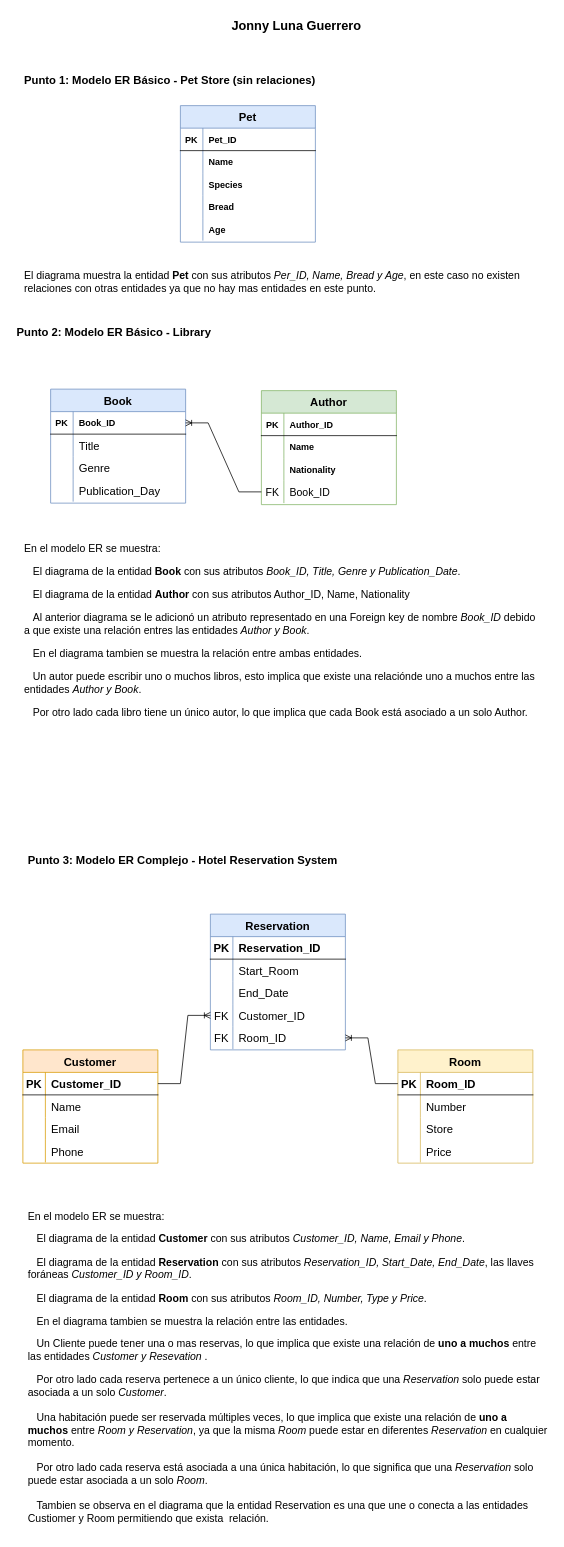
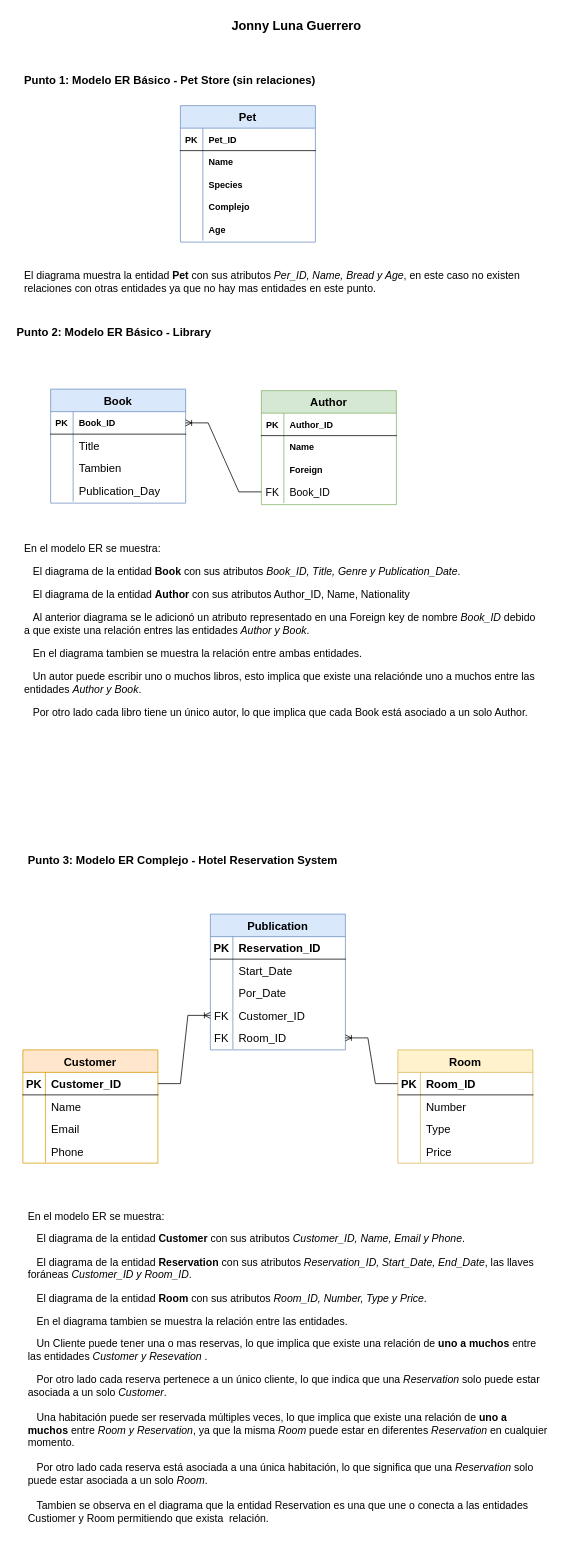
(221, 207) -> (227, 207)
(95, 468) -> (99, 468)
(314, 470) -> (306, 470)
(278, 926) -> (278, 926)
(270, 971) -> (270, 971)
(264, 993) -> (264, 993)
(442, 1129) -> (439, 1129)
